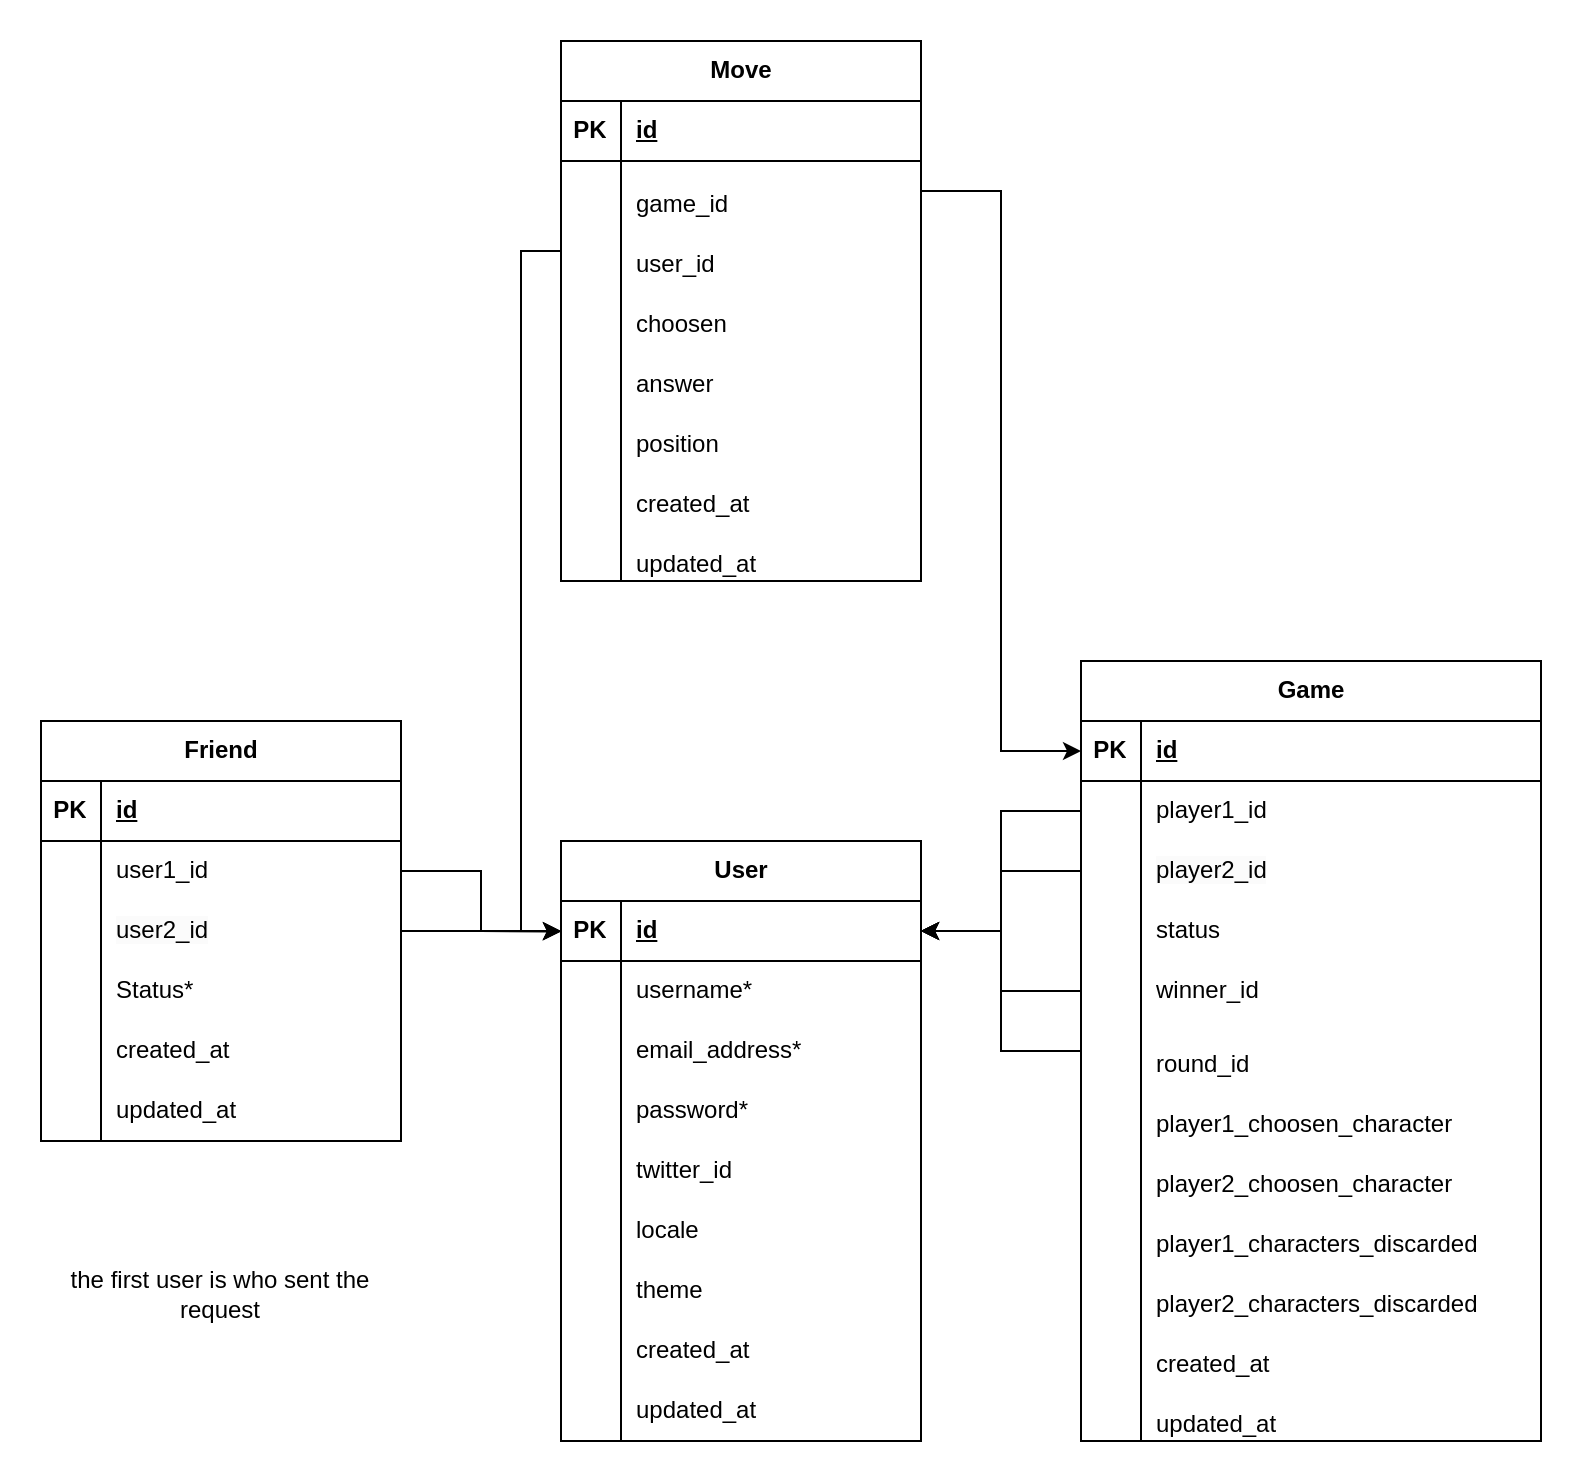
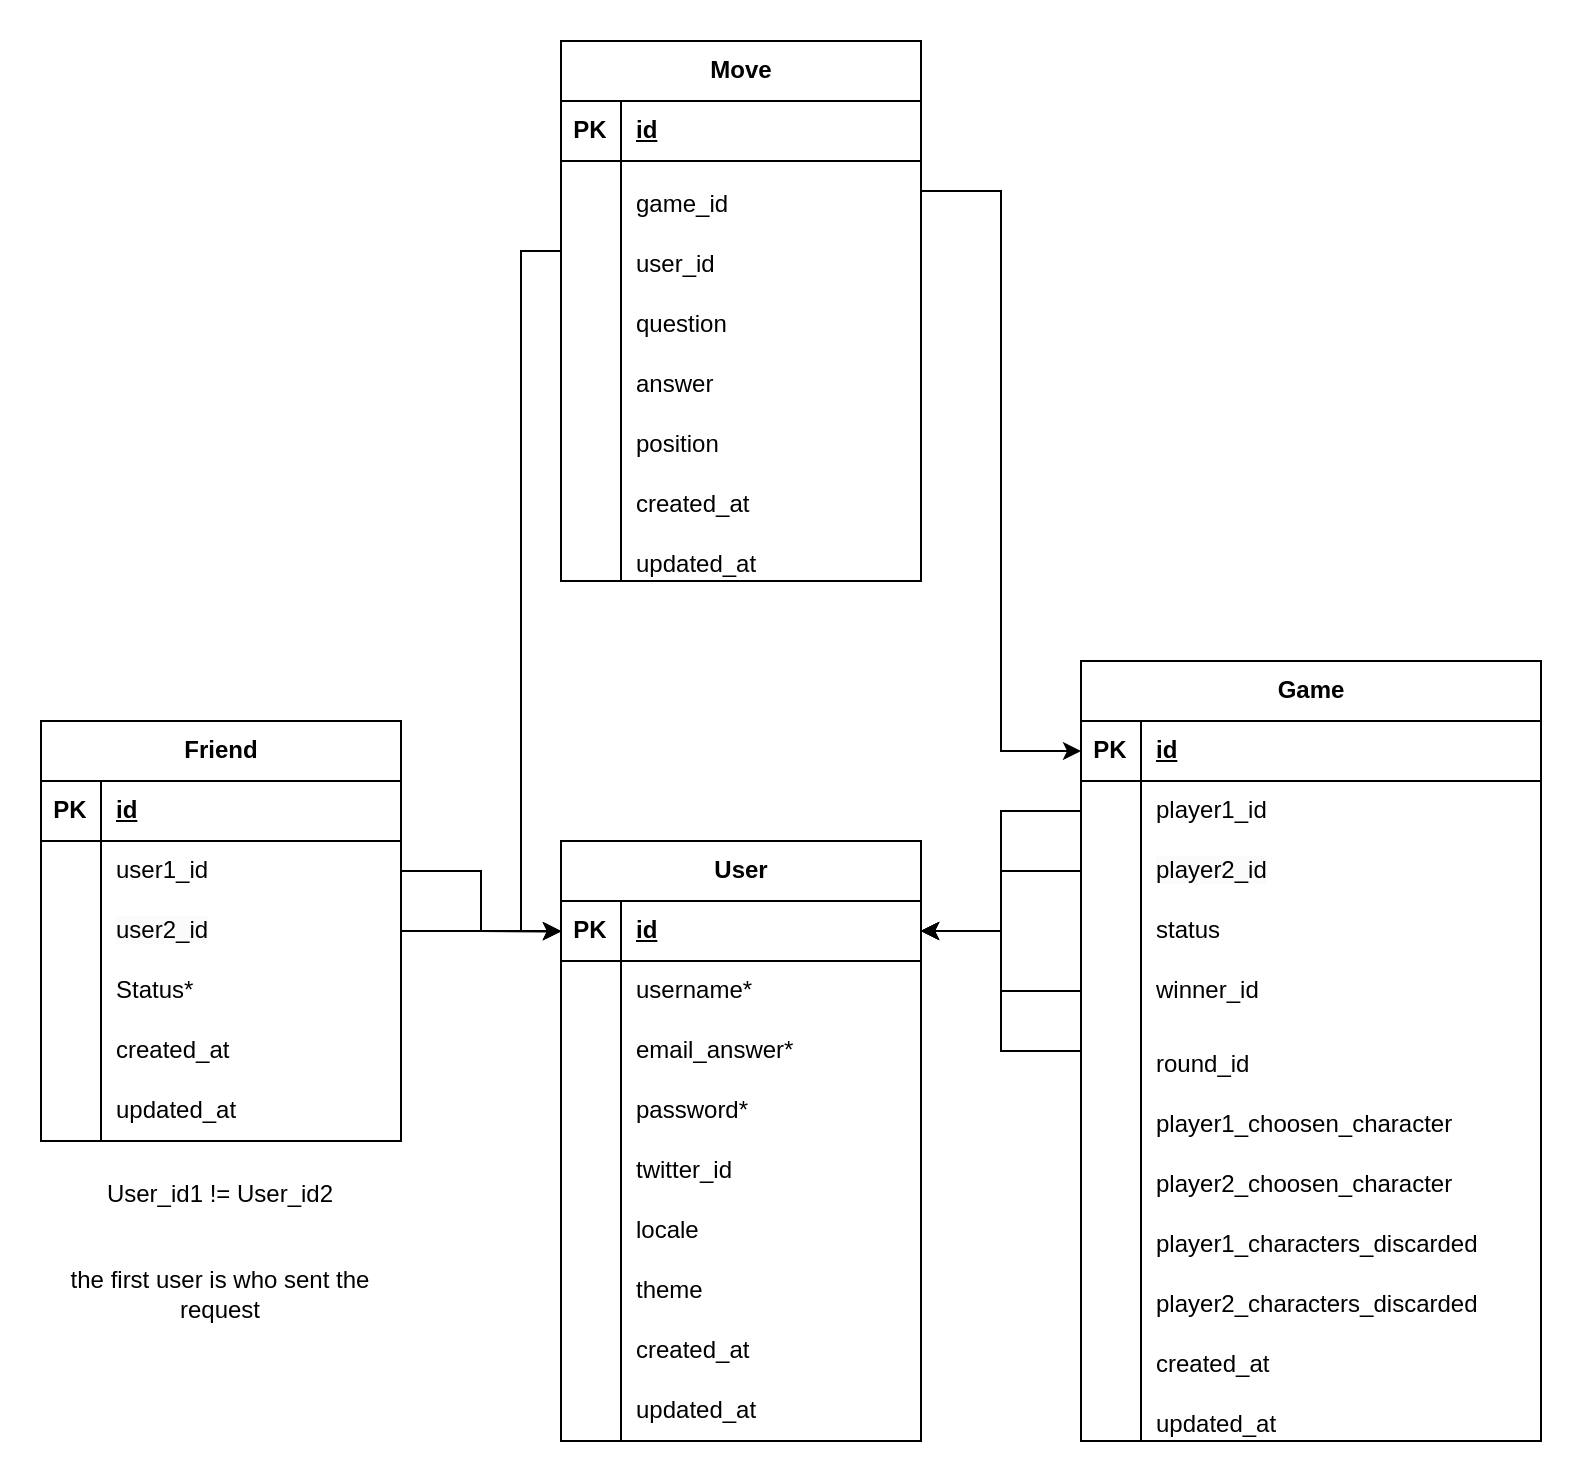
(684, 311) -> (688, 311)
(725, 1051) -> (718, 1051)
none -> (221, 1195)
